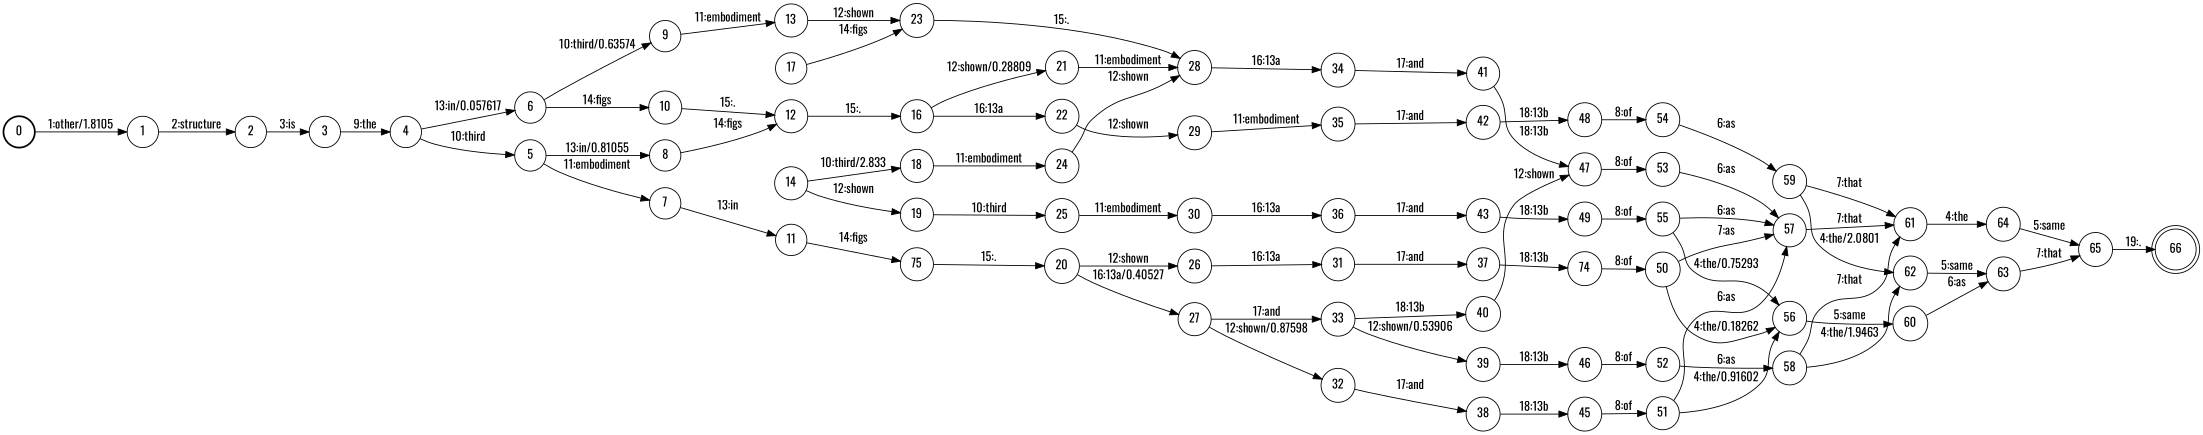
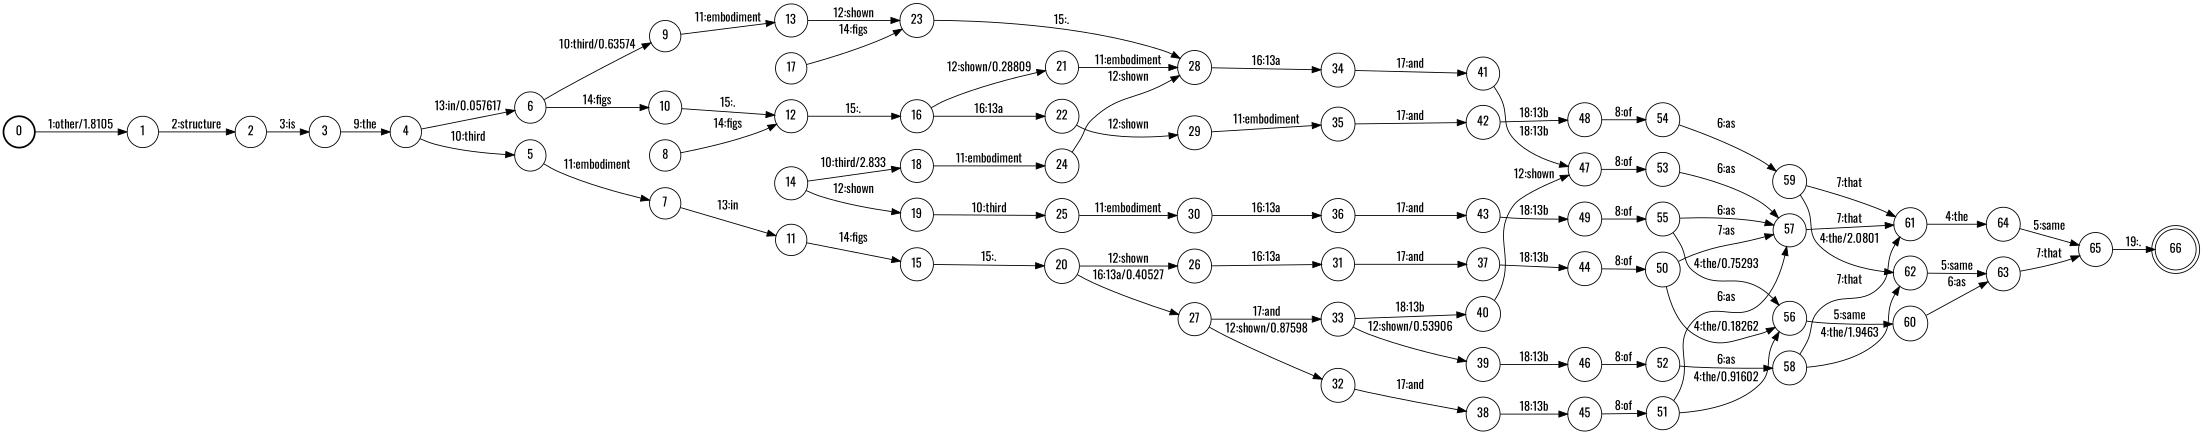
(593, 155) -> none
(917, 264) -> (917, 264)
(1585, 269) -> (1585, 269)
